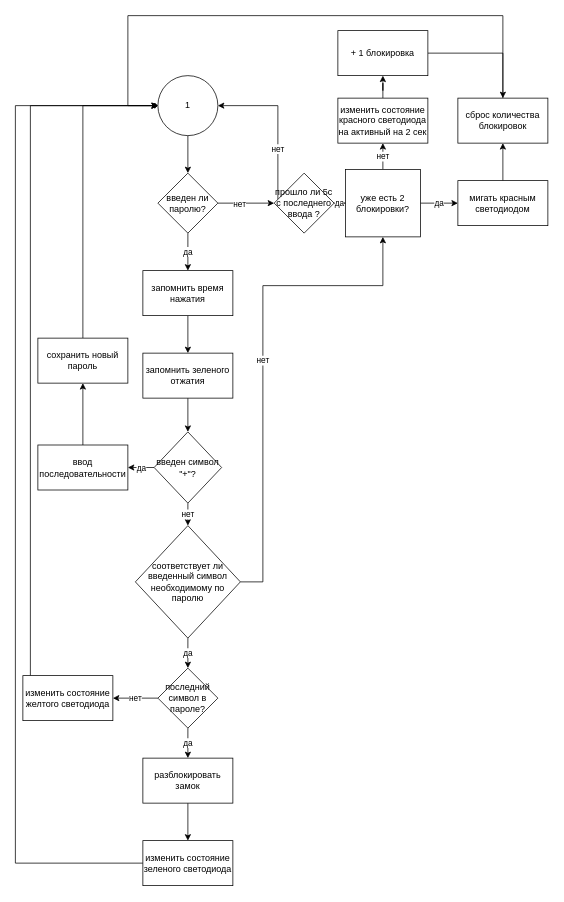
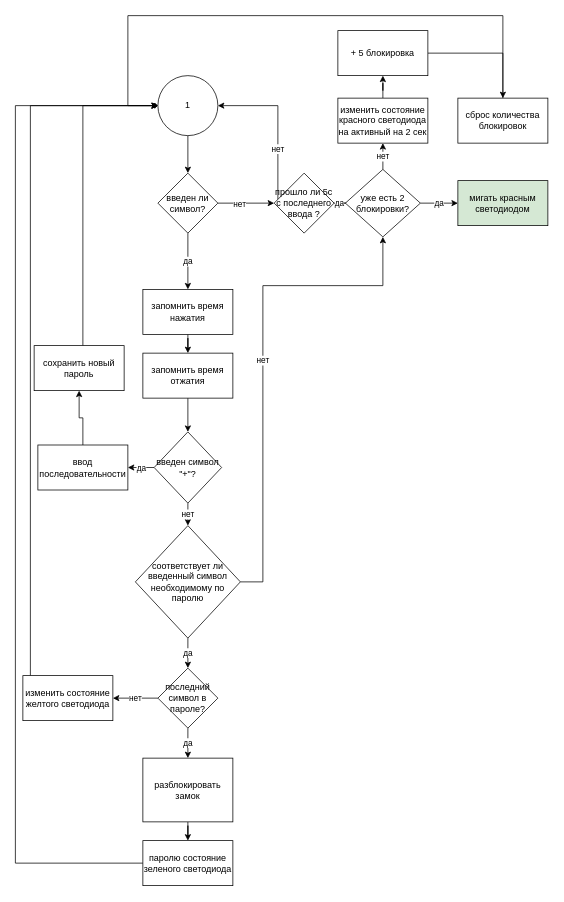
(383, 53) -> (383, 53)
(503, 149) -> none
(188, 203) -> (188, 203)
(383, 203) -> (383, 203)
(503, 203) -> (503, 203)
(188, 293) -> (188, 312)
(83, 360) -> (79, 368)
(188, 375) -> (188, 375)
(188, 780) -> (188, 790)
(188, 863) -> (188, 863)
